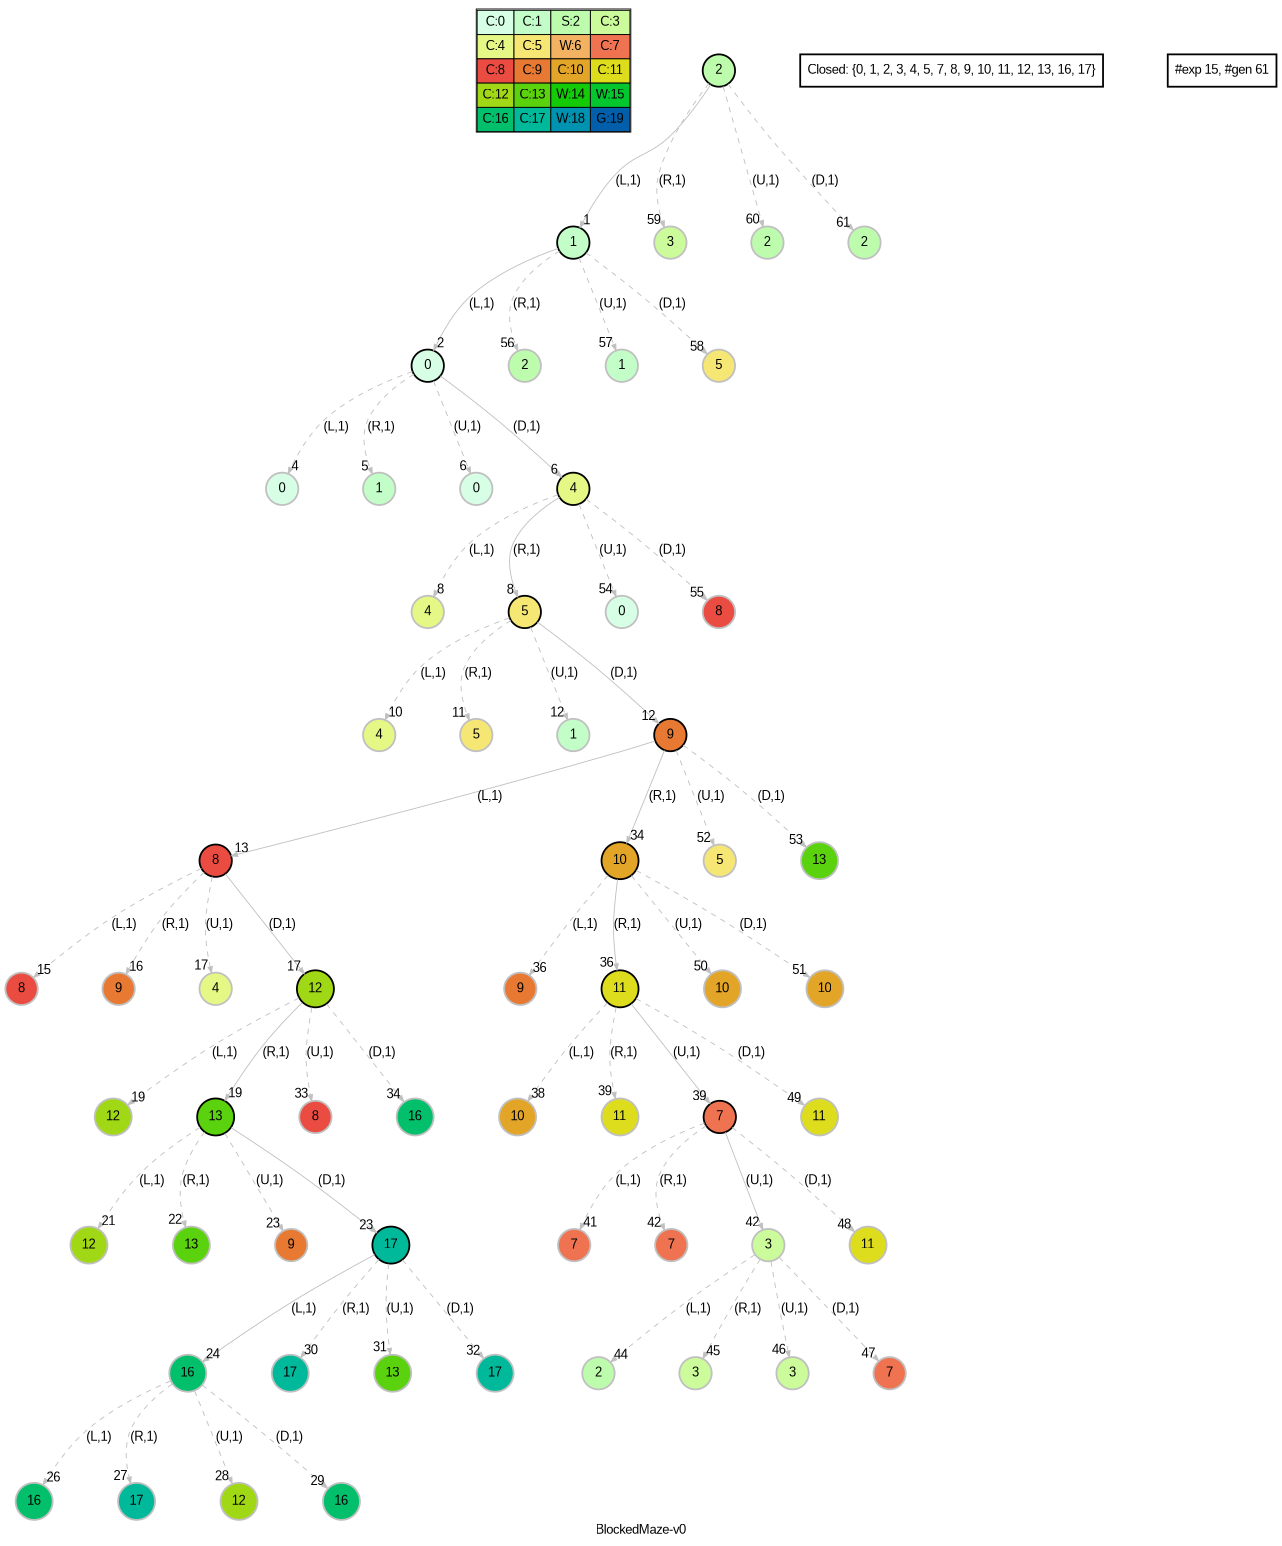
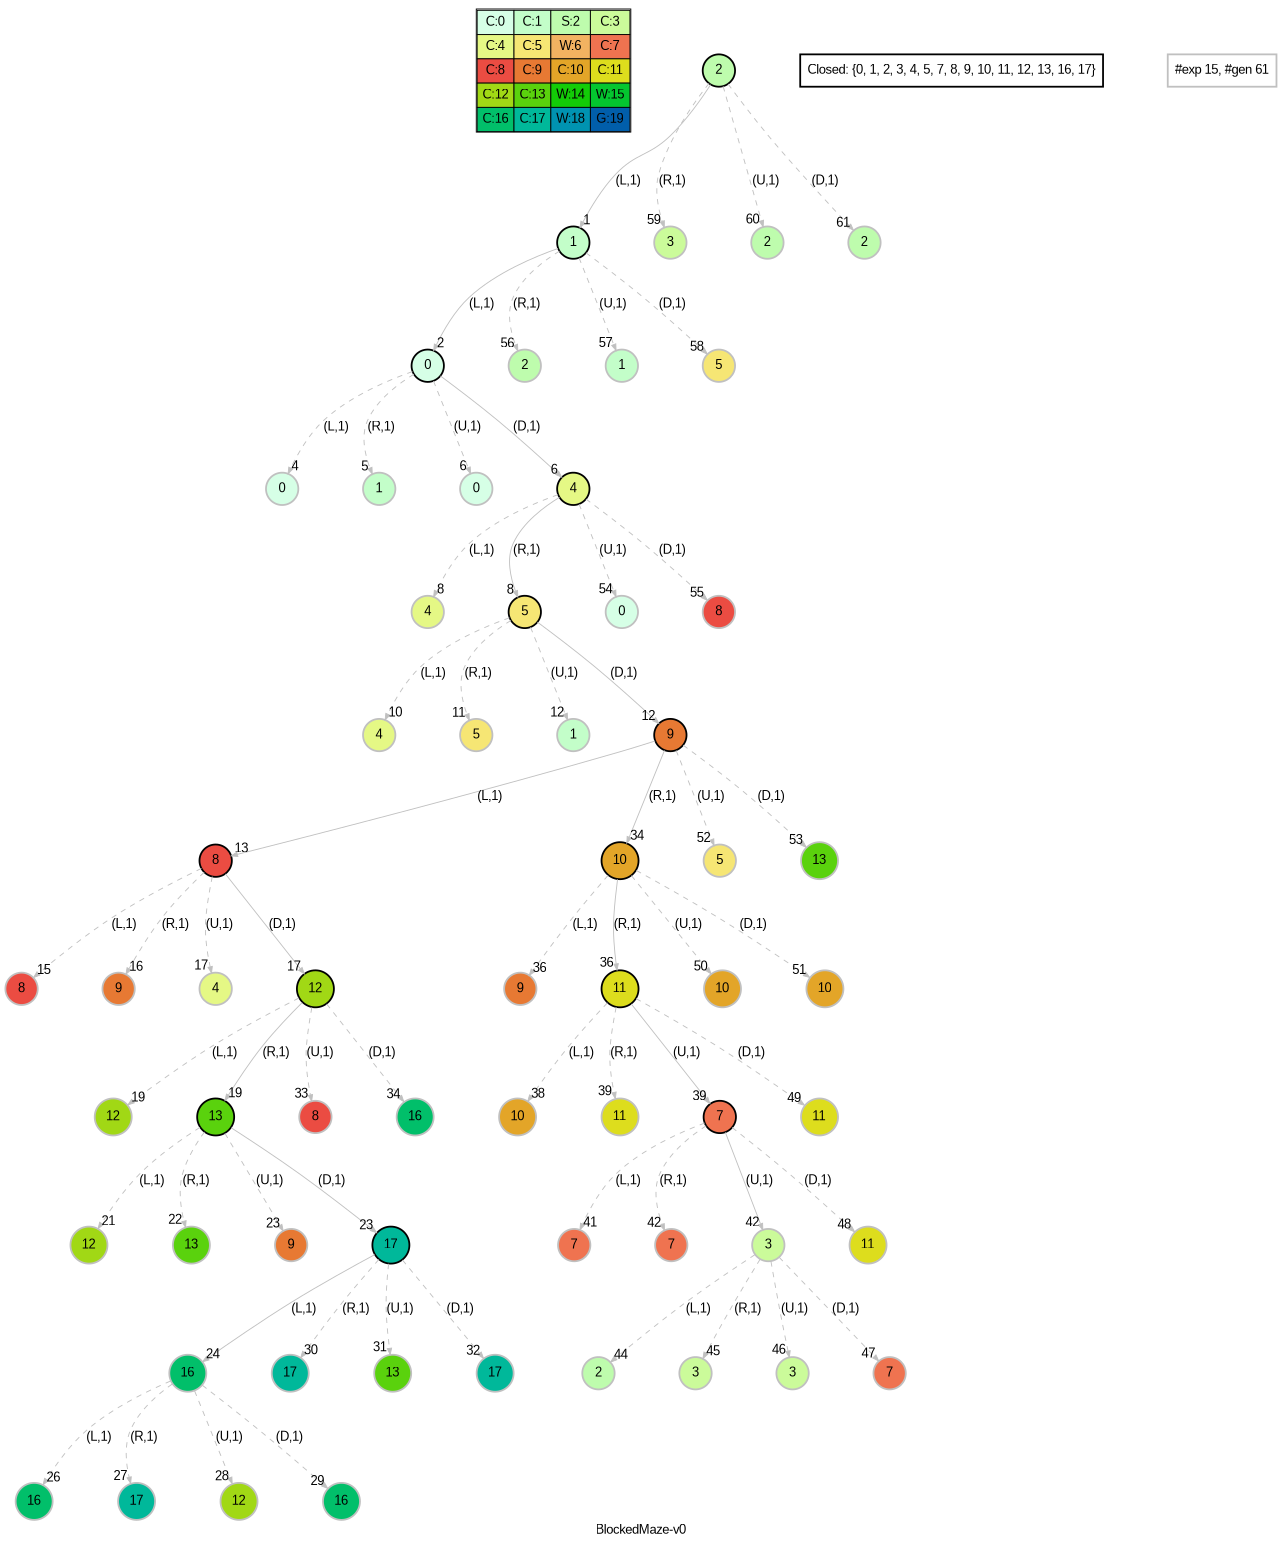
(1222, 71) -> (1222, 71)
